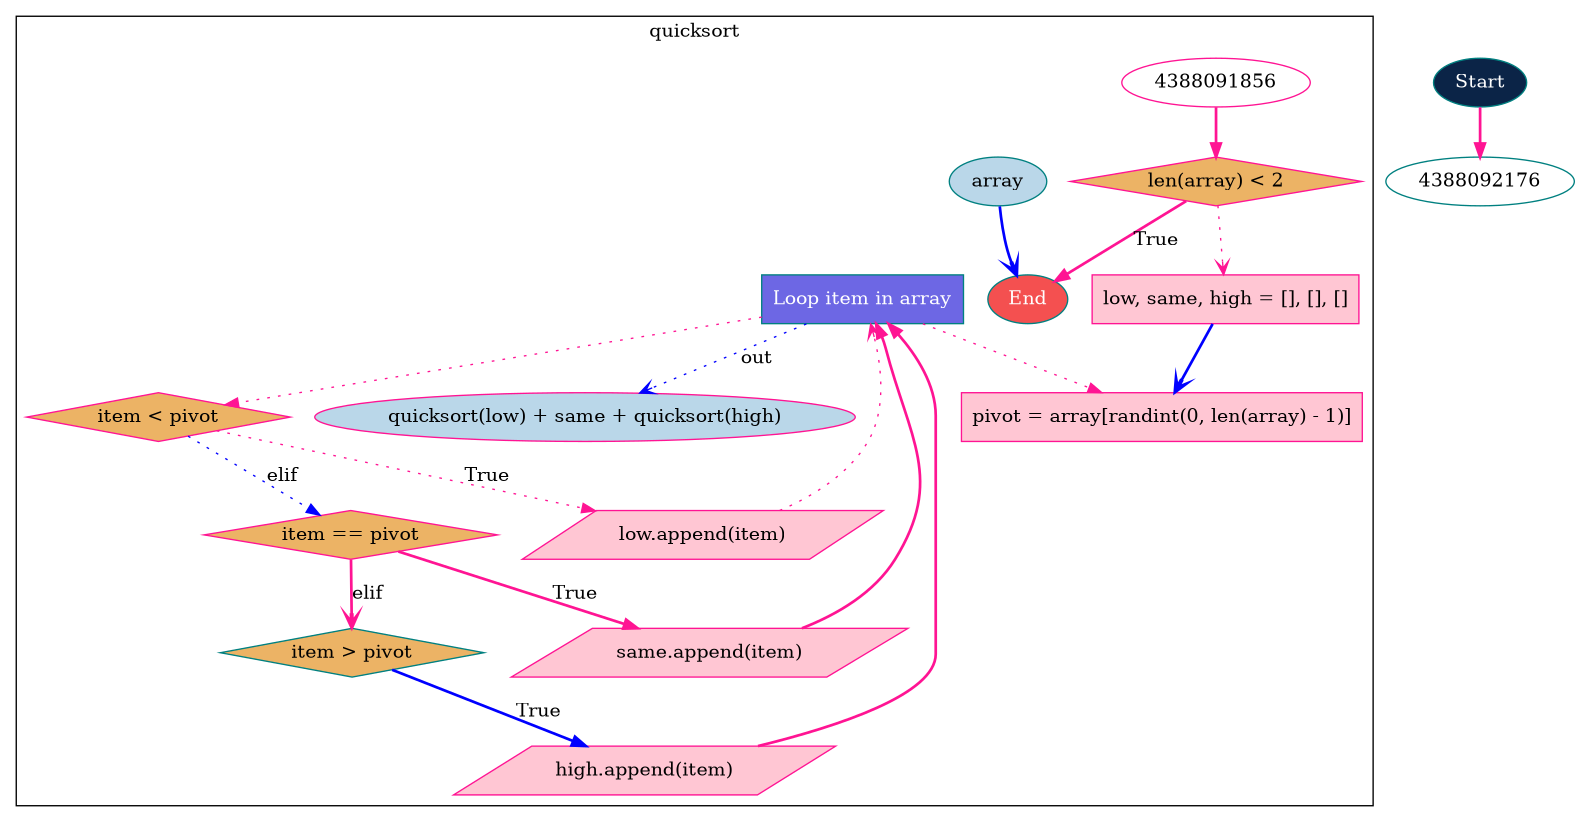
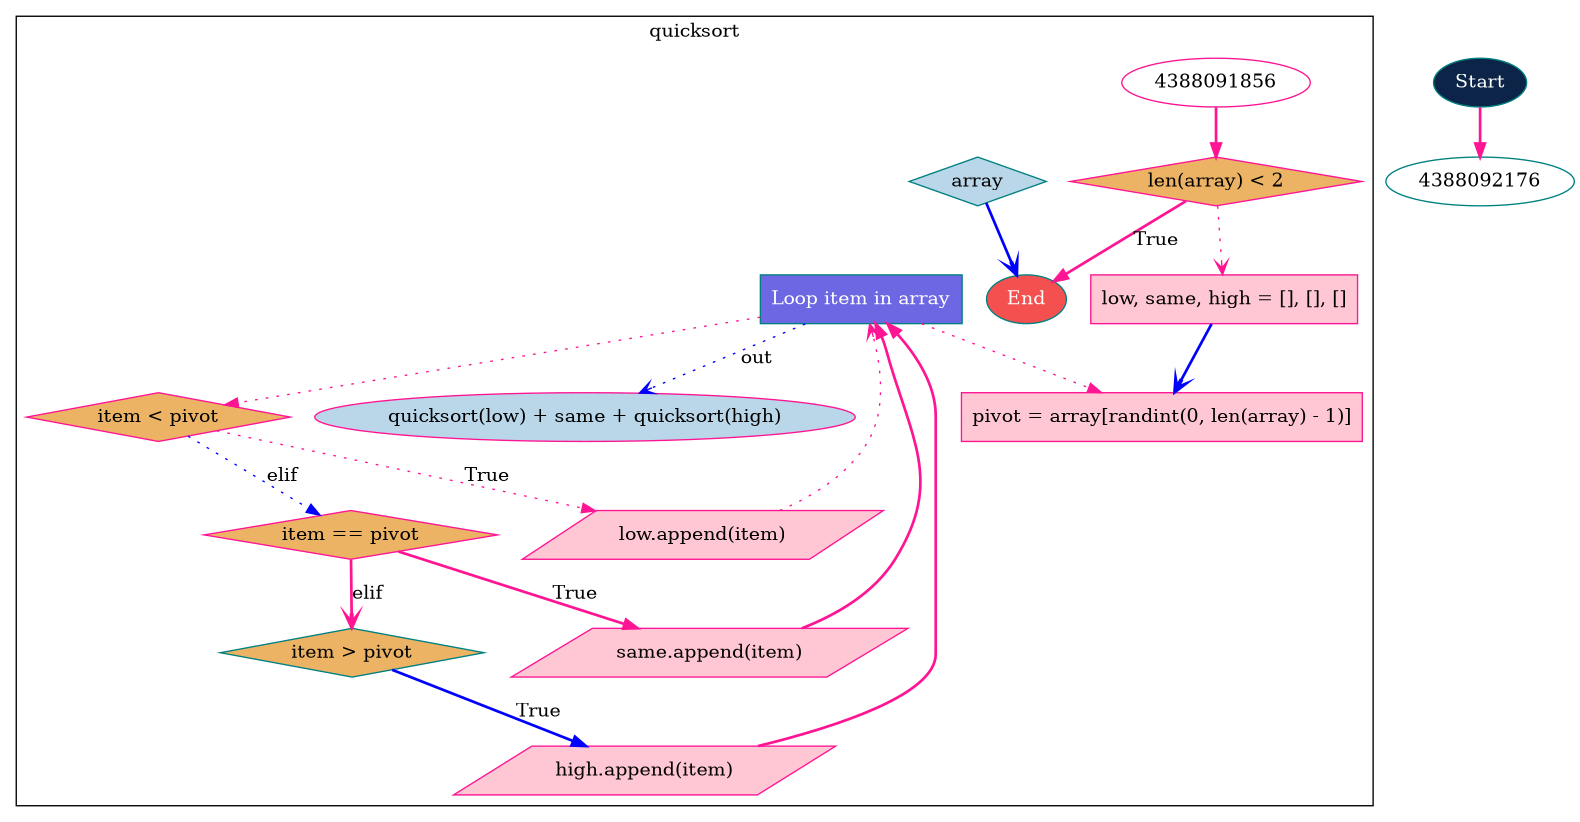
(998, 181) -> (978, 181)
